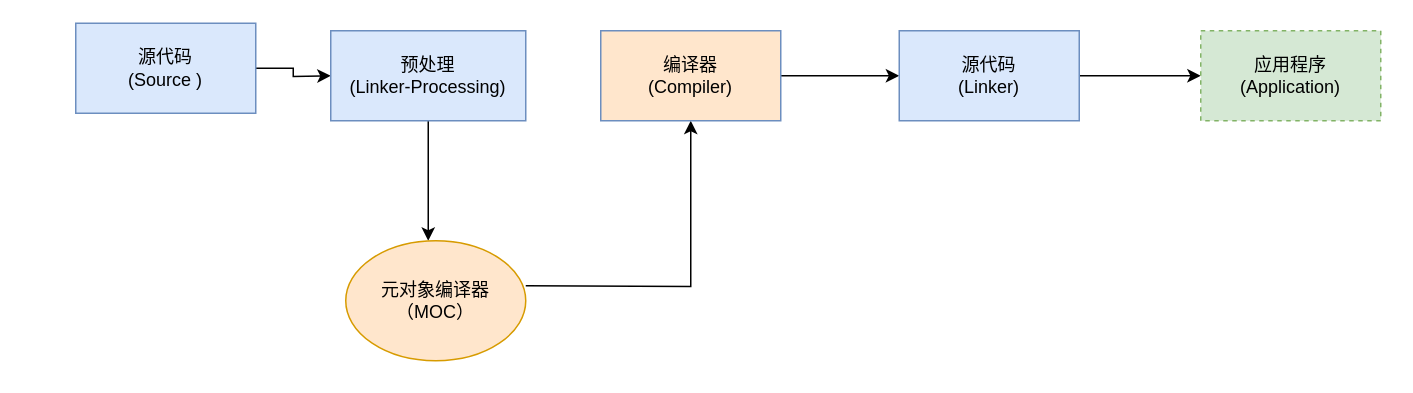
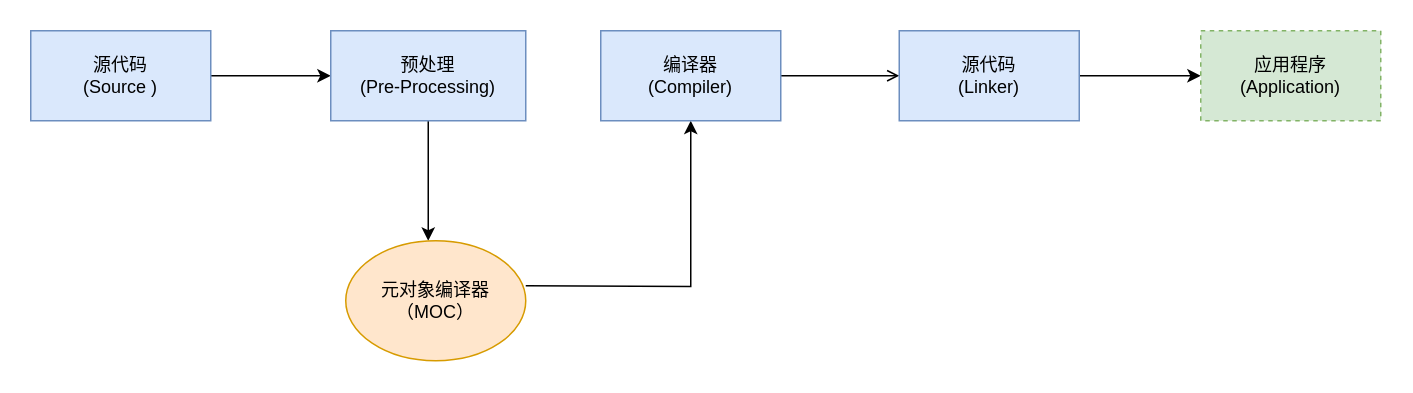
(166, 68) -> (121, 76)
(428, 76) -> (428, 76)
(691, 76) -> (691, 76)
(888, 76) -> (890, 76)
